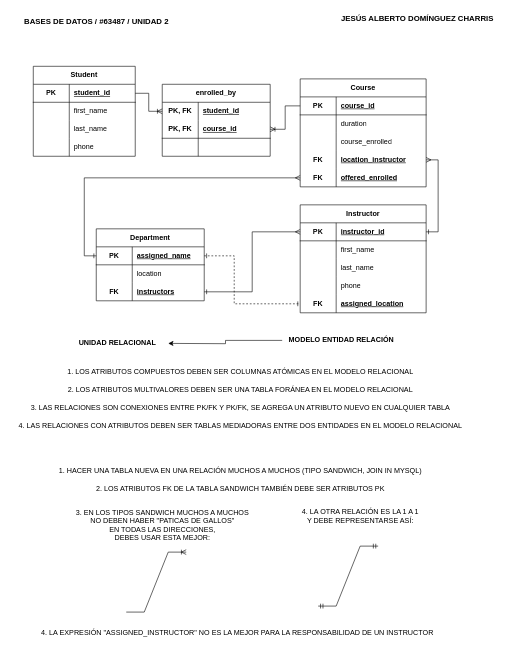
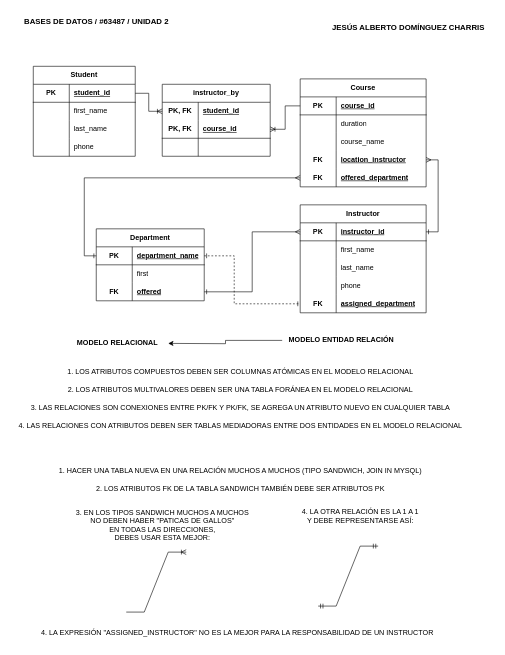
(417, 18) -> (408, 27)
(216, 93) -> (216, 93)
(369, 142) -> (363, 142)
(371, 178) -> (377, 178)
(162, 256) -> (167, 256)
(151, 274) -> (146, 274)
(158, 292) -> (151, 292)
(373, 304) -> (378, 304)
(118, 344) -> (118, 344)
